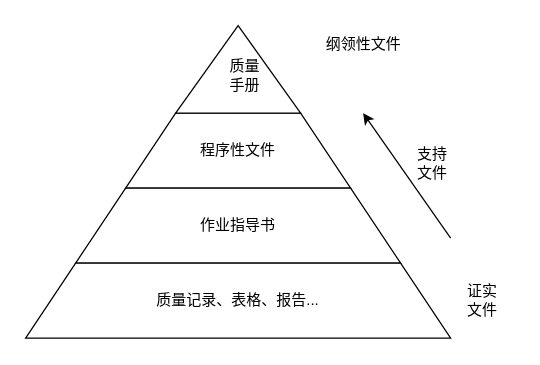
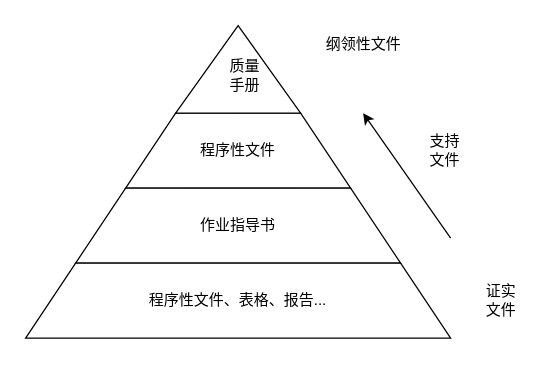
(432, 163) -> (444, 151)
(238, 301) -> (238, 301)
(482, 301) -> (501, 301)
